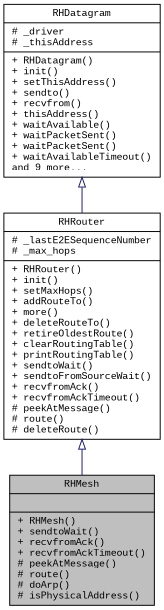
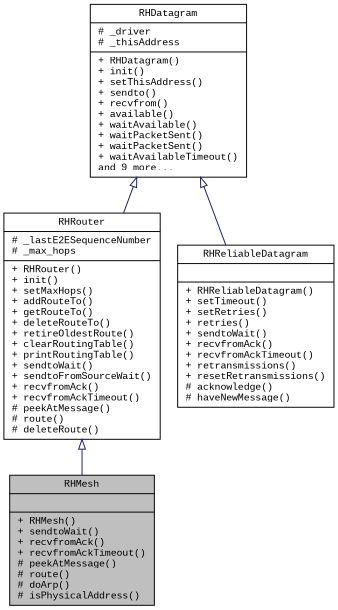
(56, 114) -> (136, 114)
(35, 312) -> (53, 312)
none -> (256, 326)
